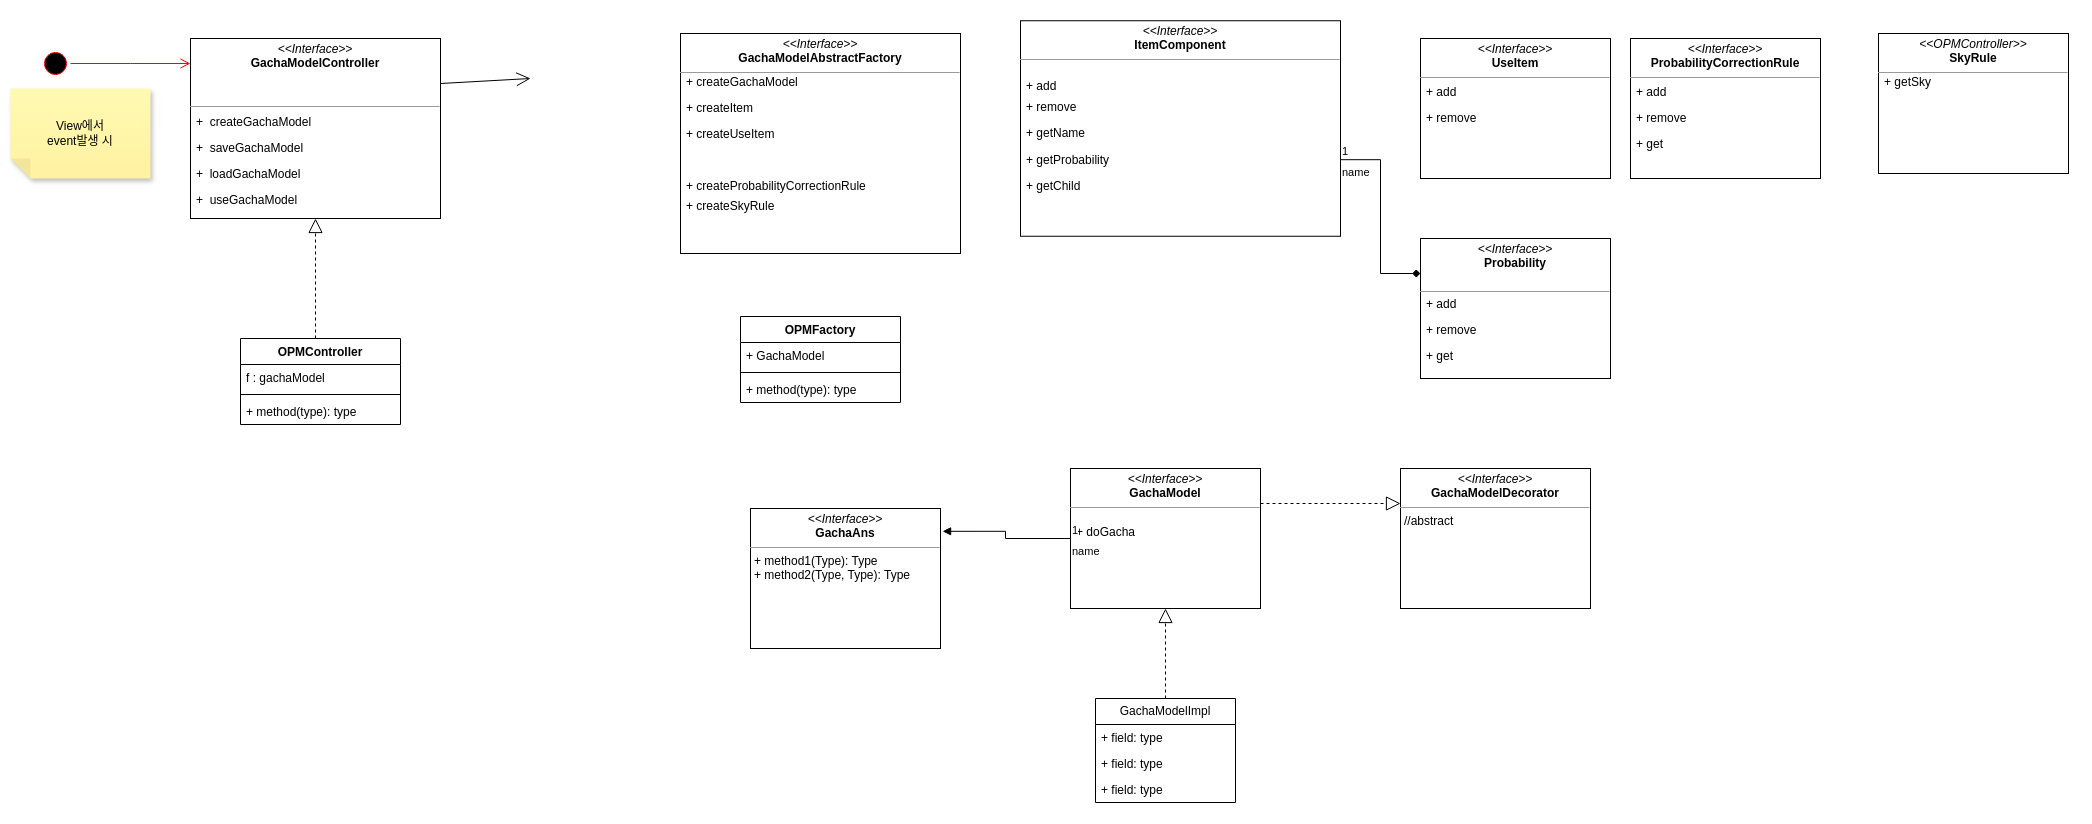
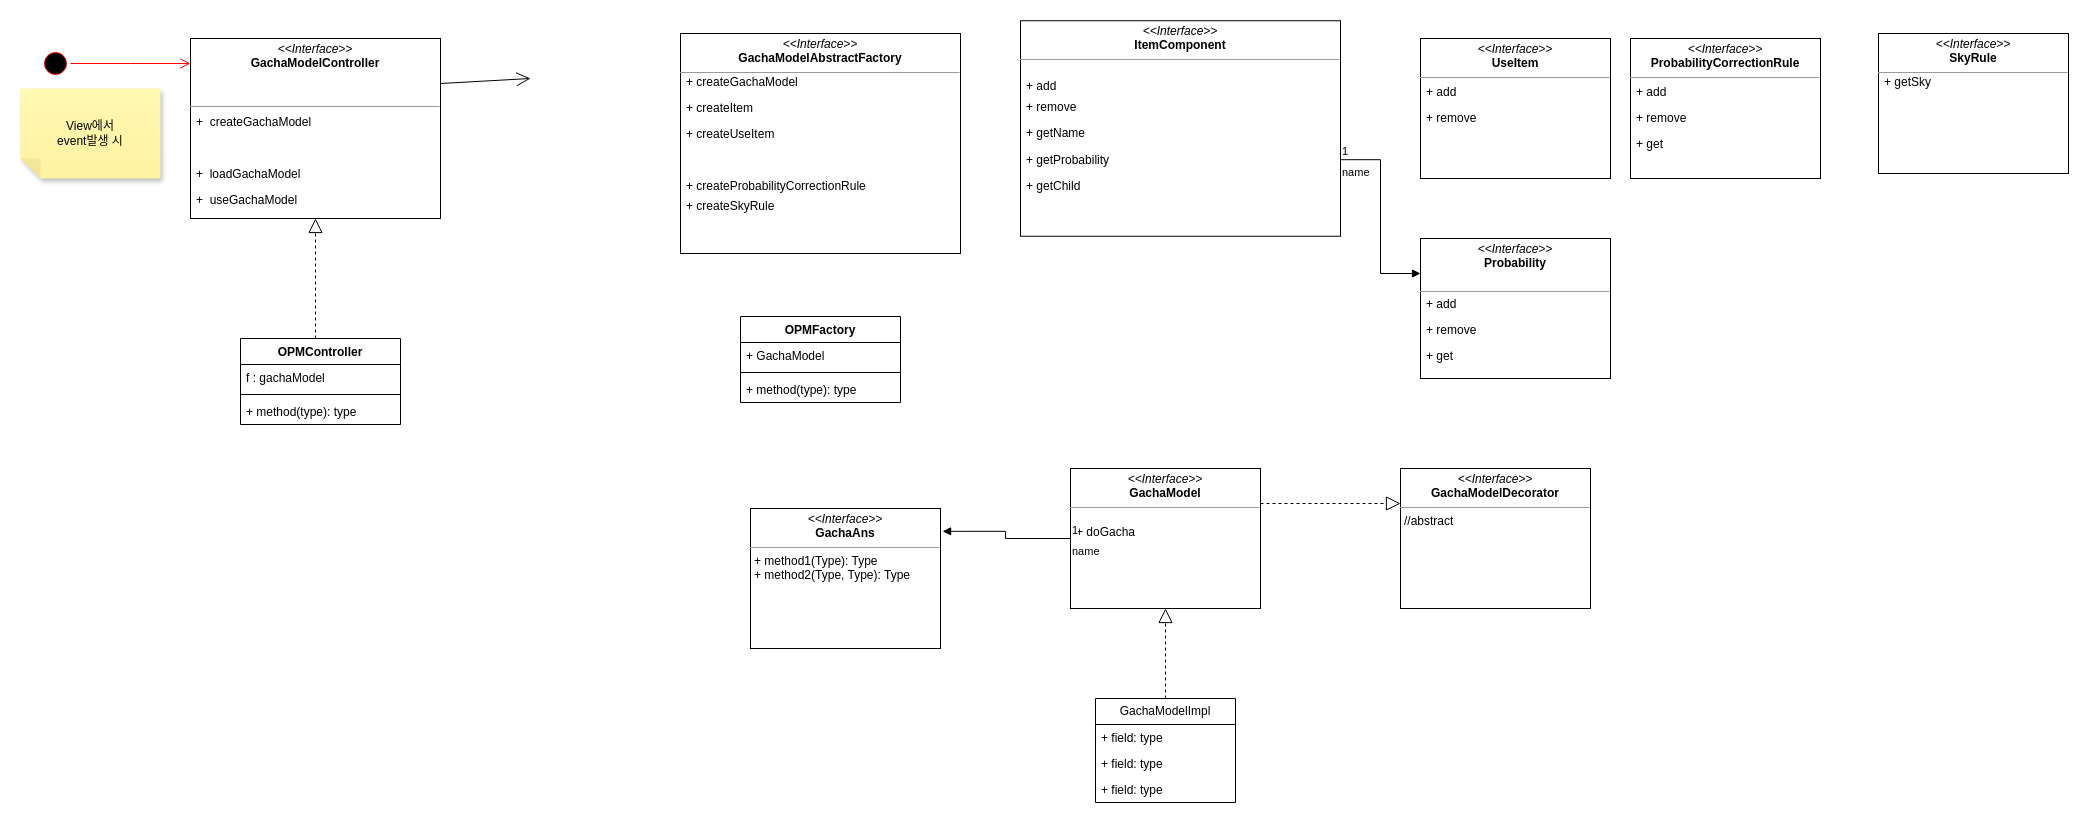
(1933, 48) -> (1922, 48)
(81, 134) -> (91, 134)
(316, 148) -> none
(1411, 274) -> (1411, 274)
